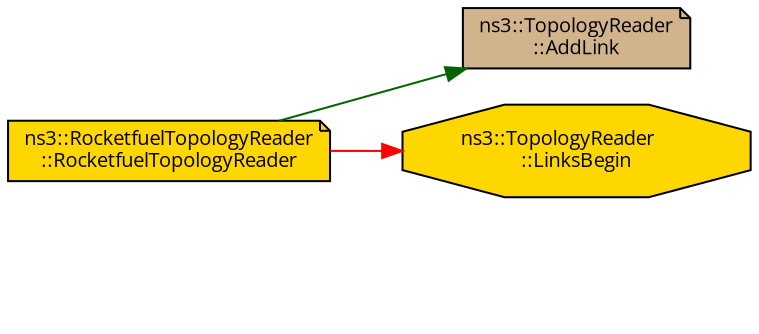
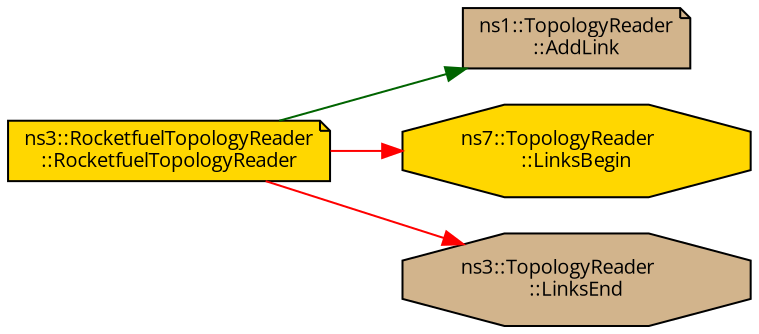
(577, 38) -> (577, 38)
(577, 151) -> (577, 151)
none -> (577, 280)
